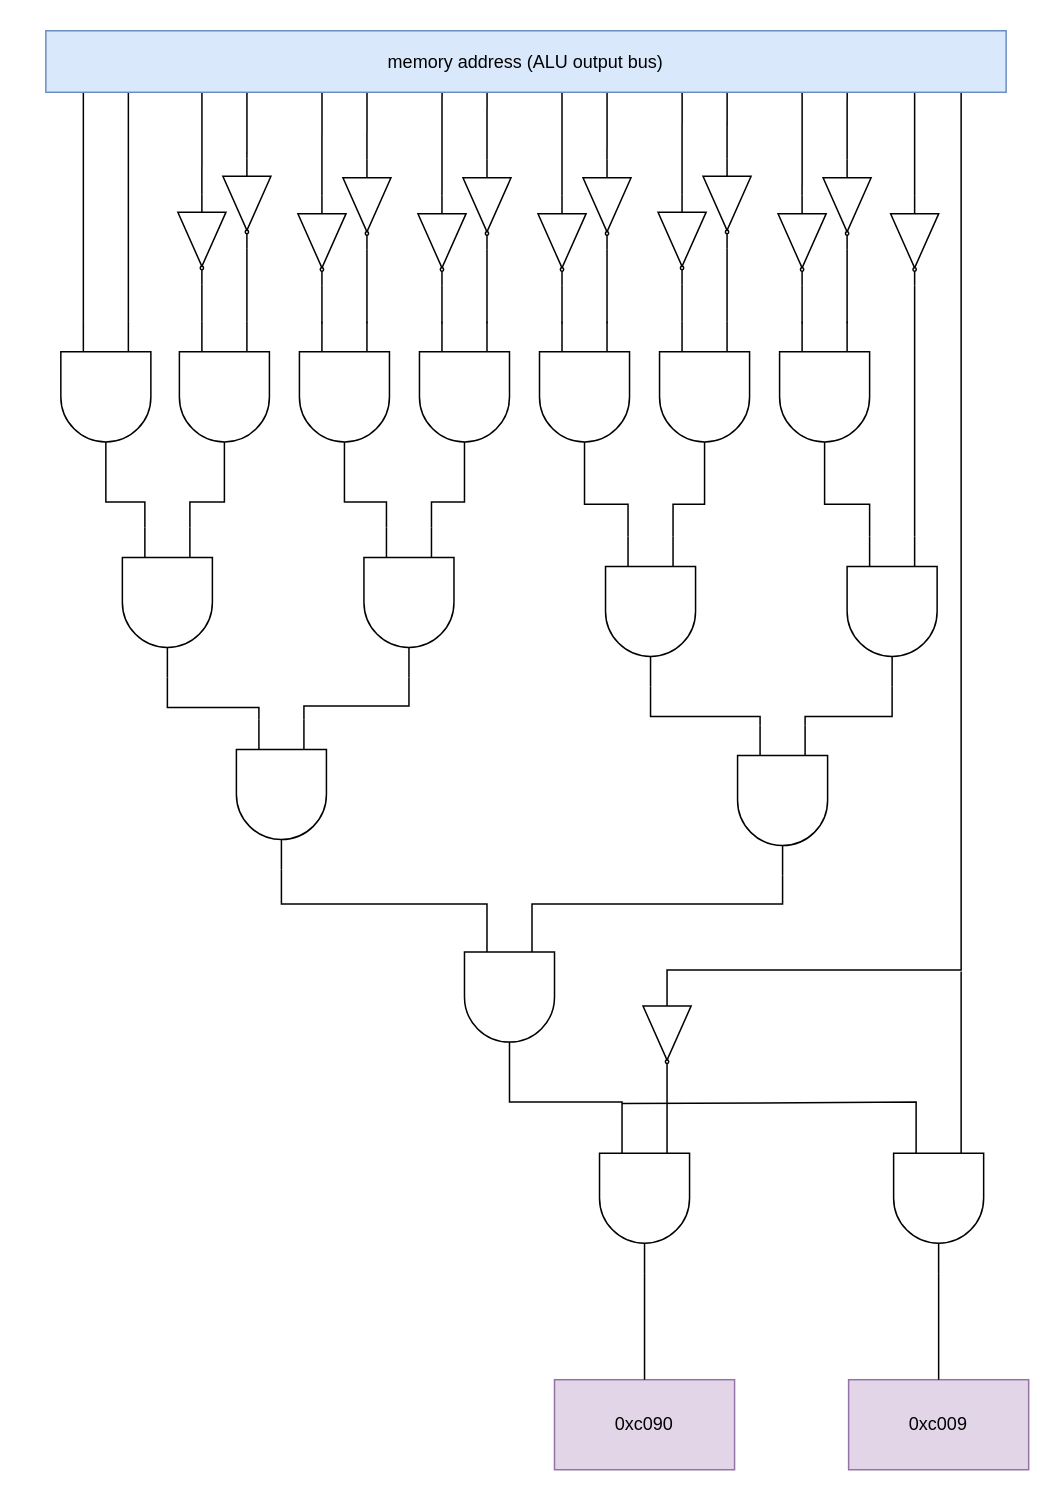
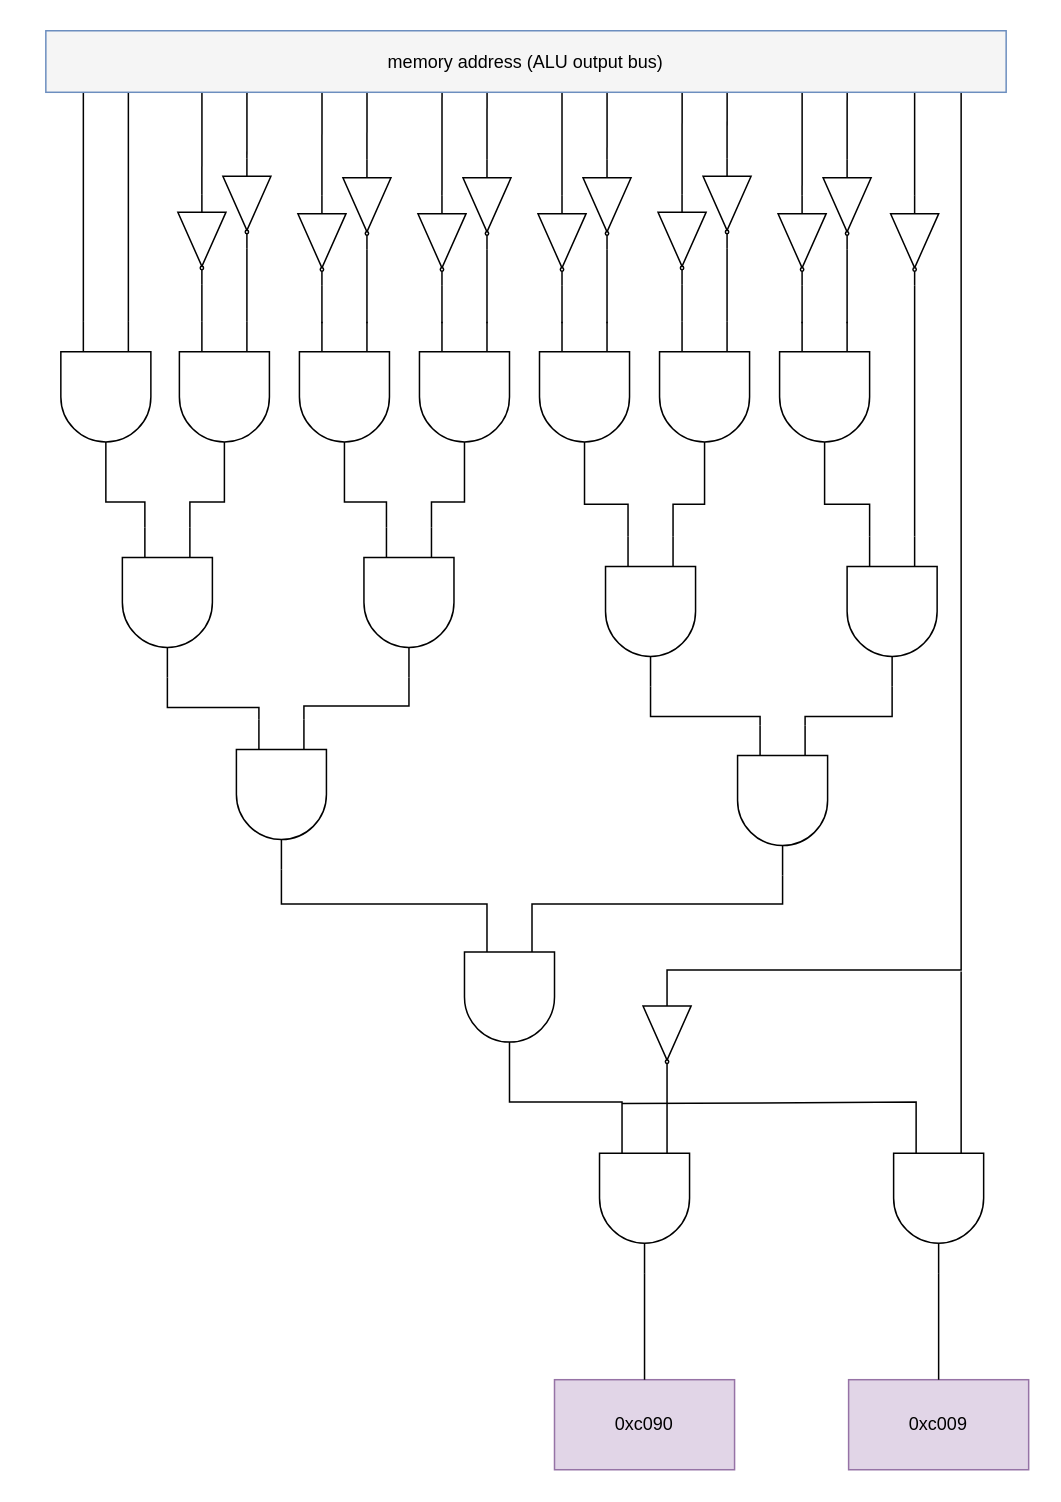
(526, 62) -> (526, 62)
